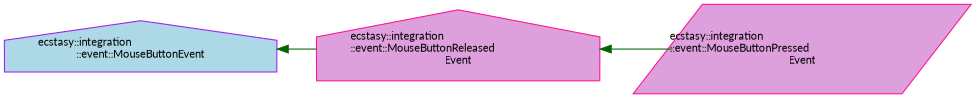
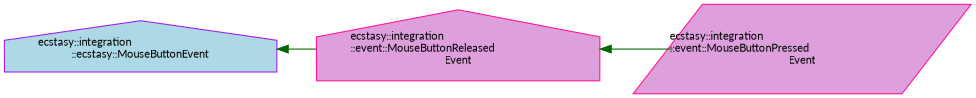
(141, 49) -> (141, 49)
